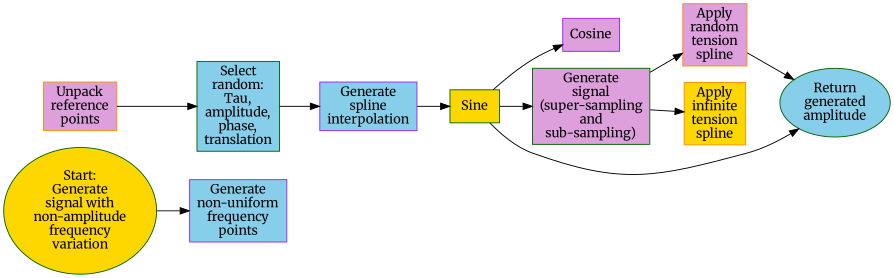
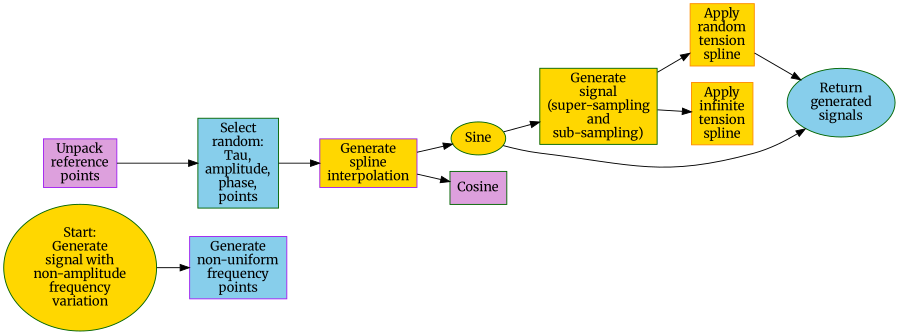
(591, 35) -> (478, 188)
(715, 35) -> (722, 35)
(522, 67) -> (429, 177)
(835, 103) -> (841, 103)
(80, 106) -> (80, 163)
(238, 106) -> (238, 163)
(368, 106) -> (368, 163)
(475, 106) -> (478, 138)
(591, 106) -> (598, 106)
